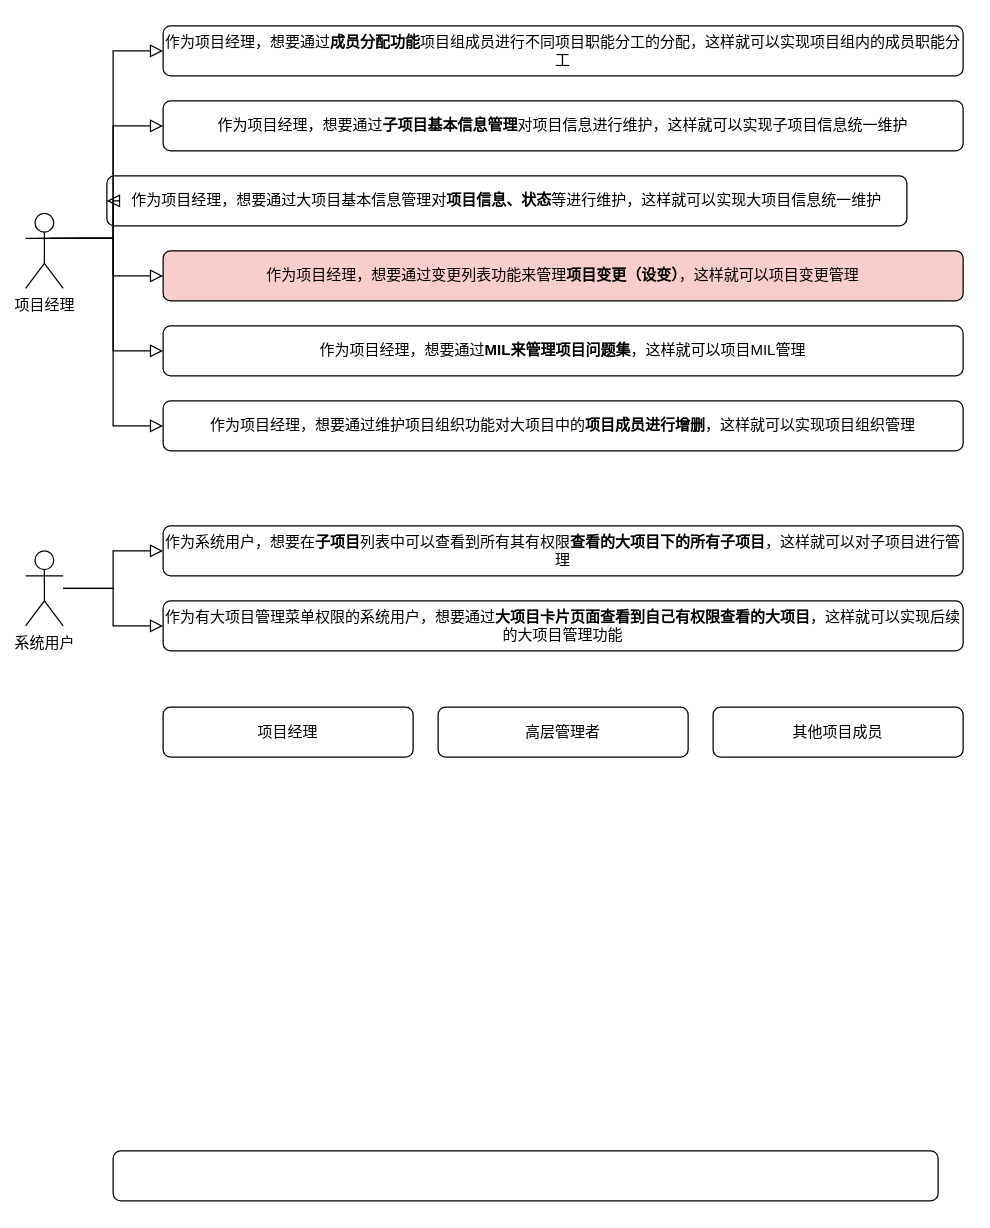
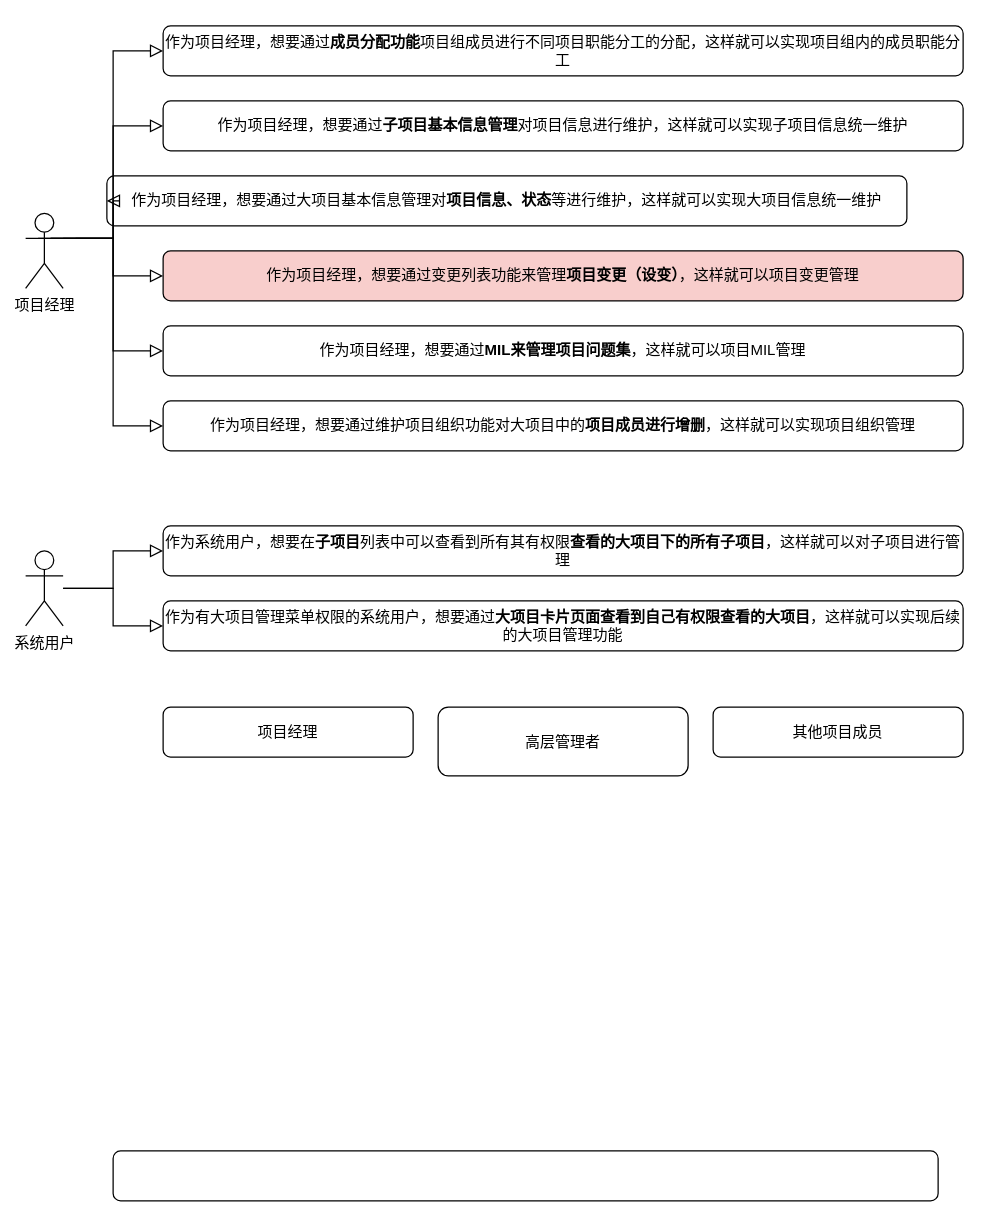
(563, 732) -> (563, 741)
